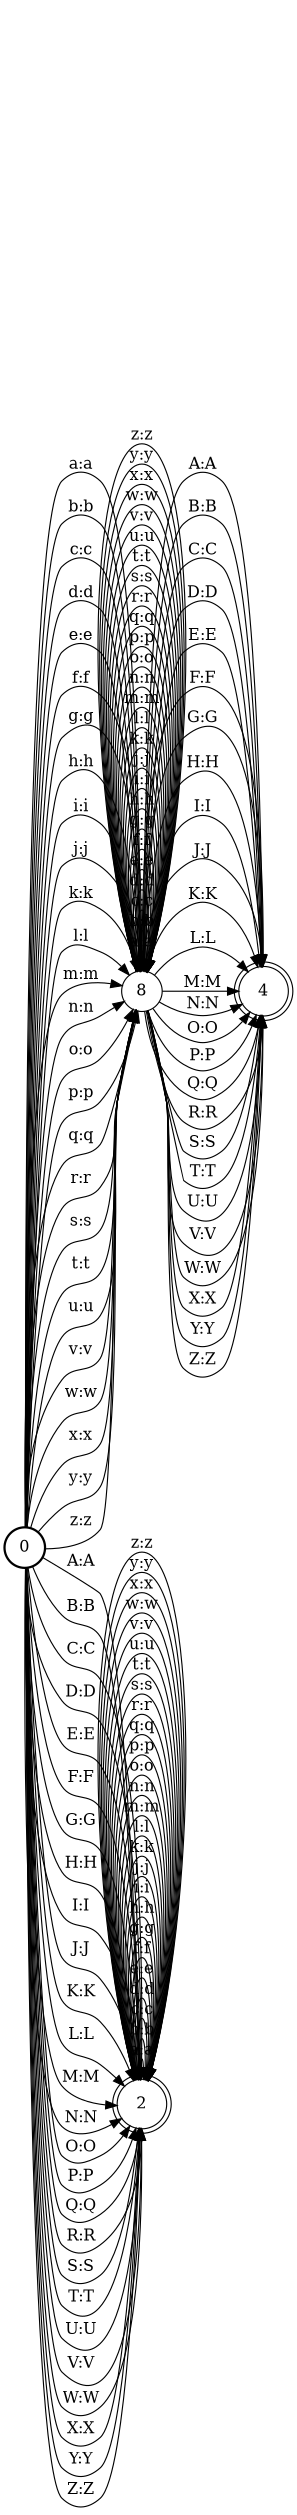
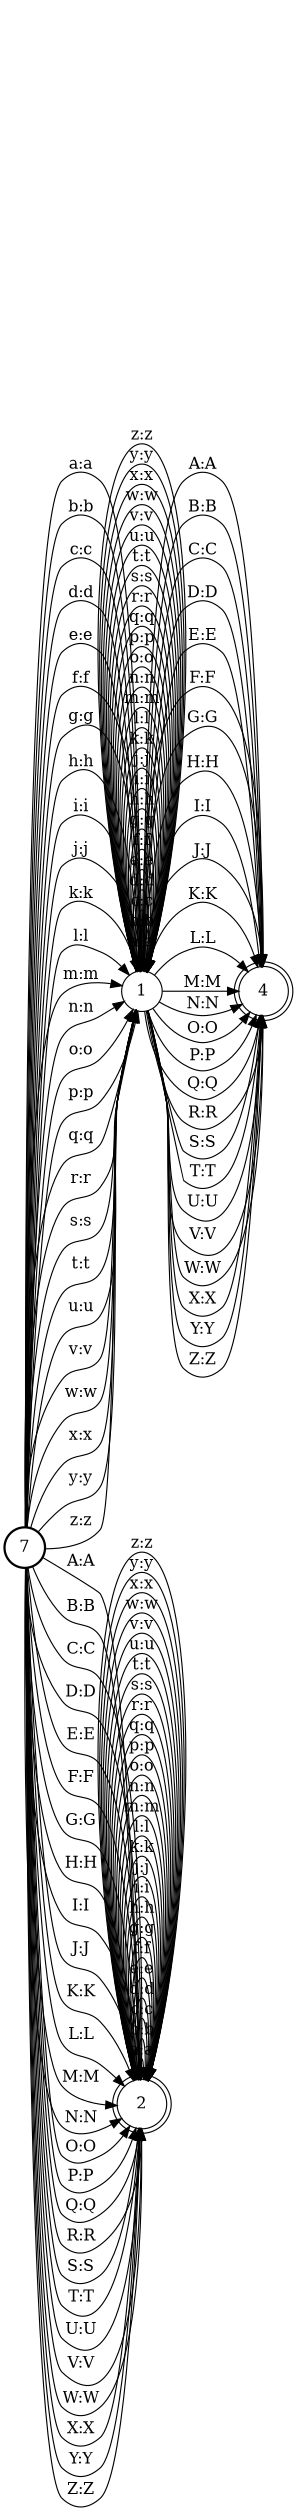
(142, 991) -> (142, 991)
(25, 1548) -> (25, 1548)
